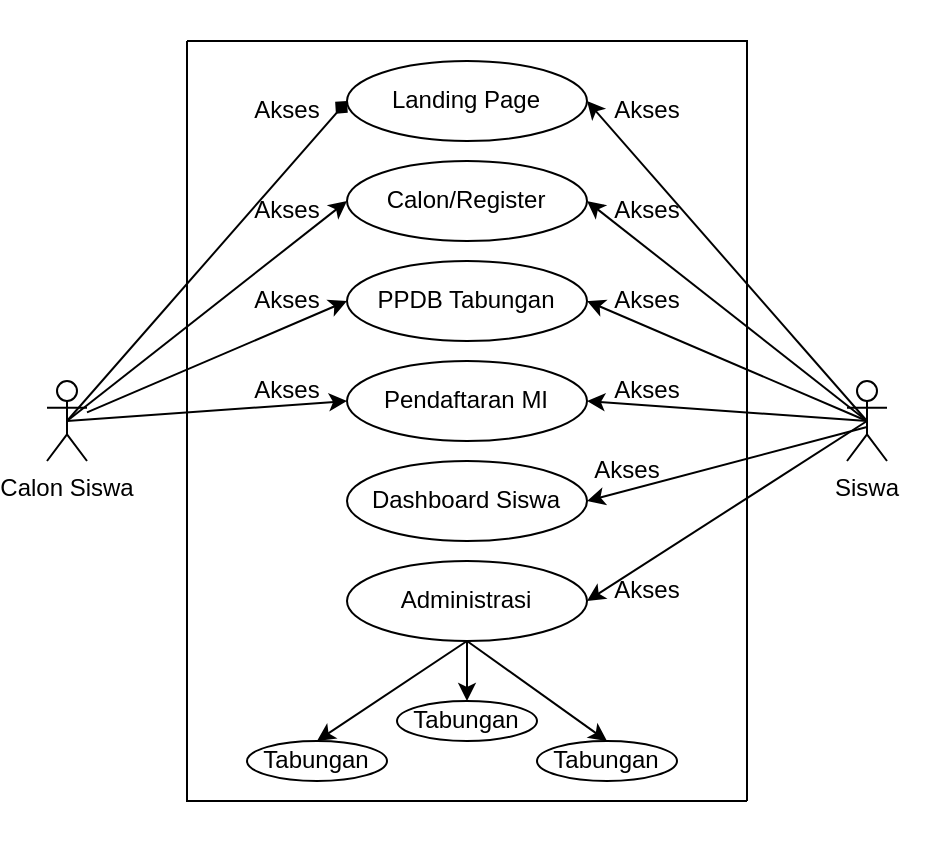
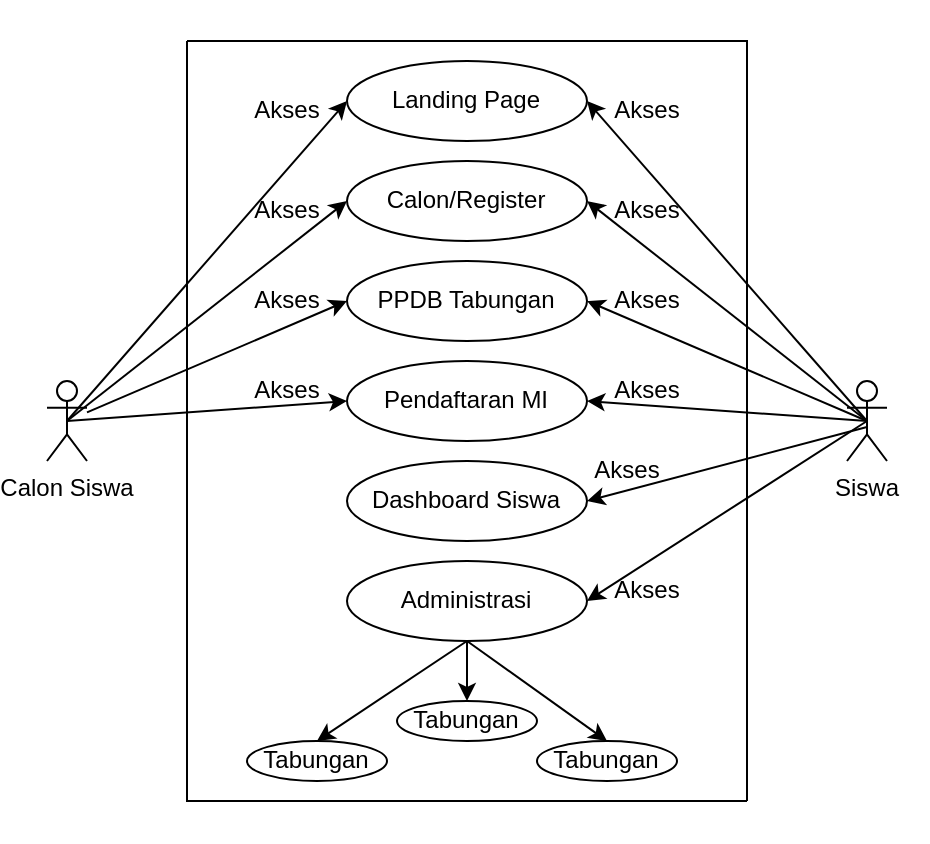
(336, 113) -> (337, 112)
